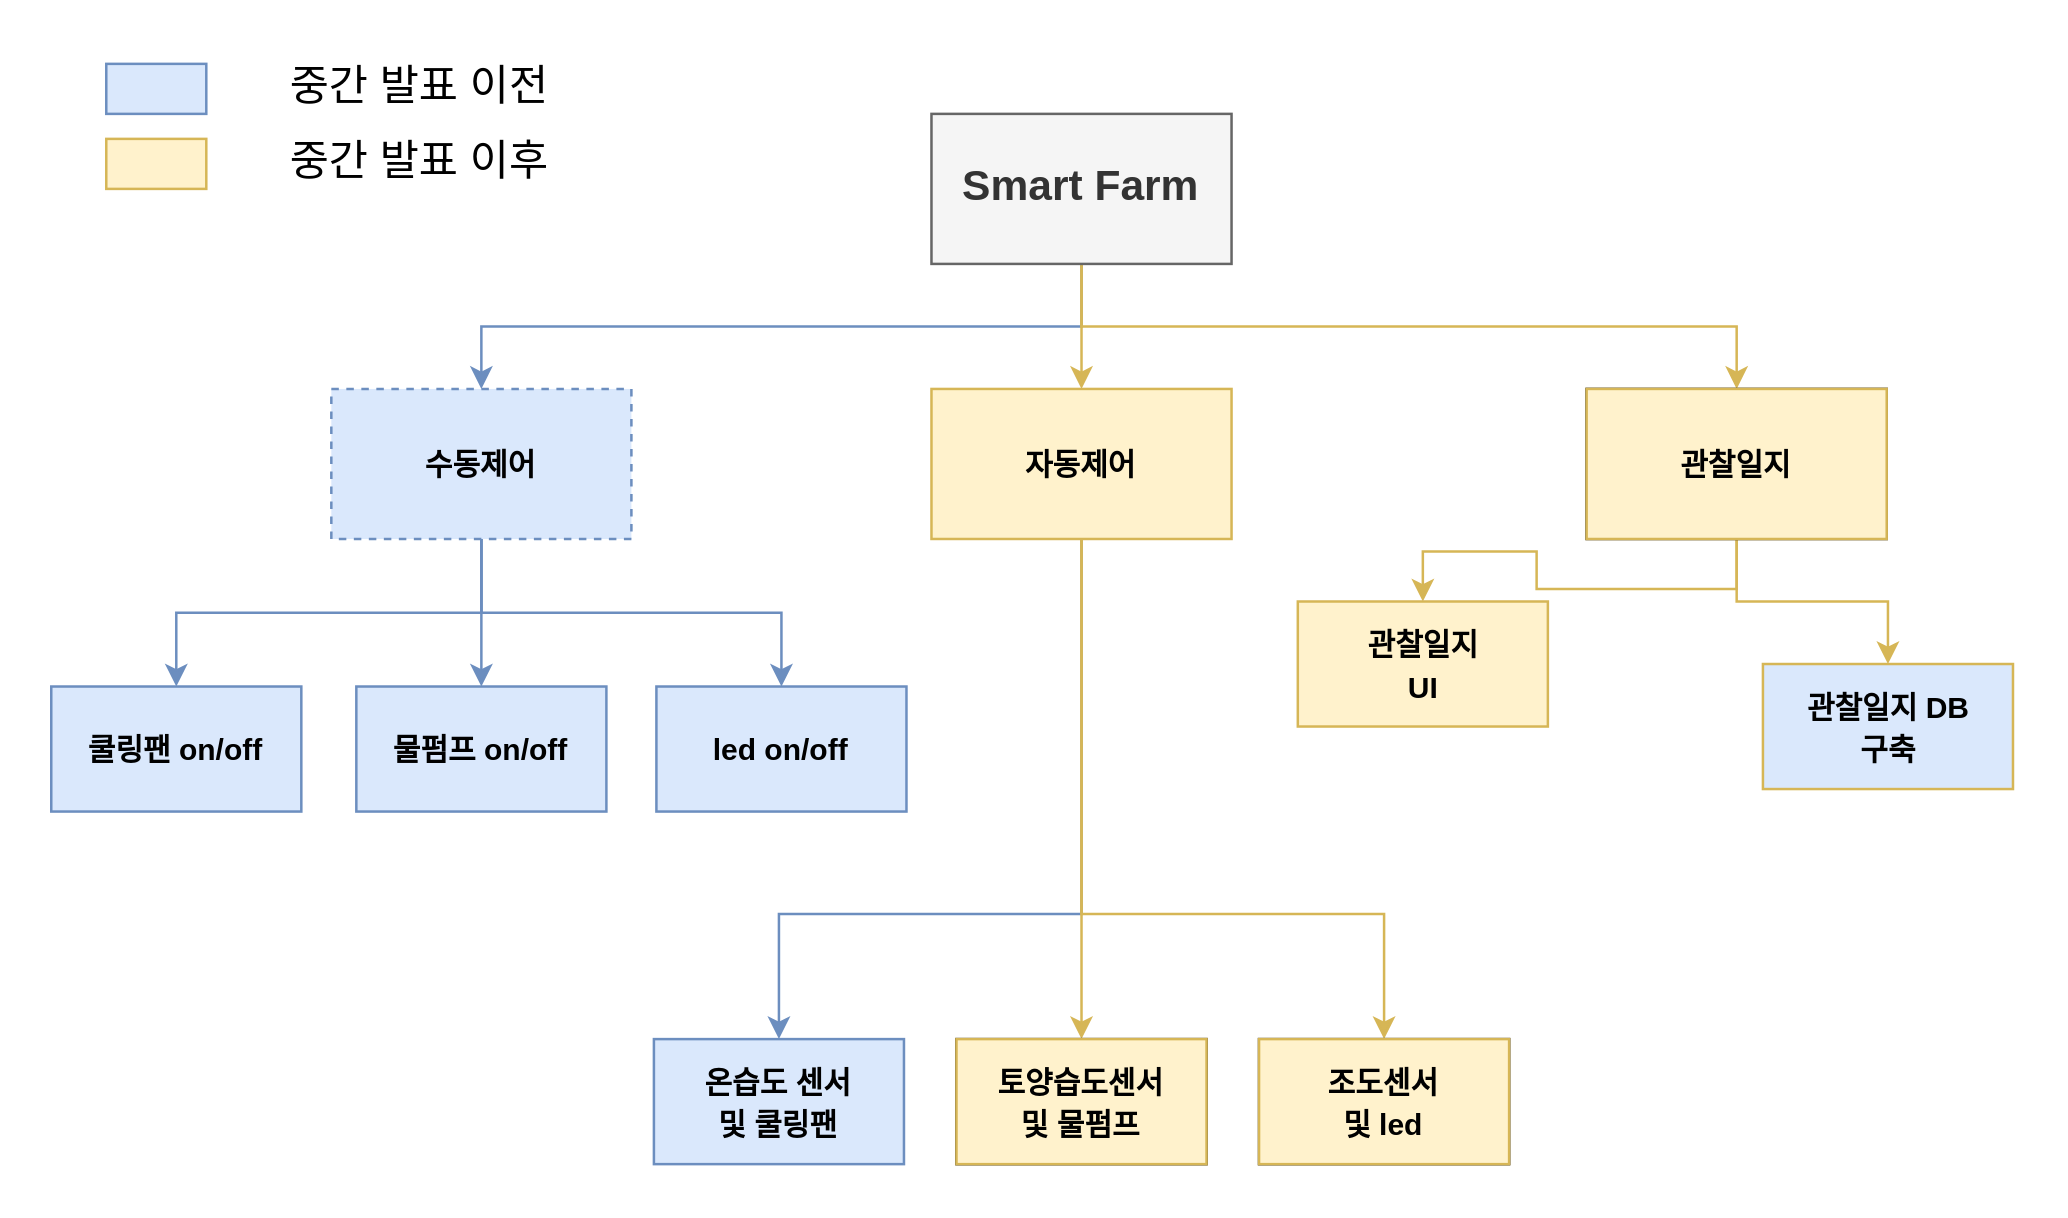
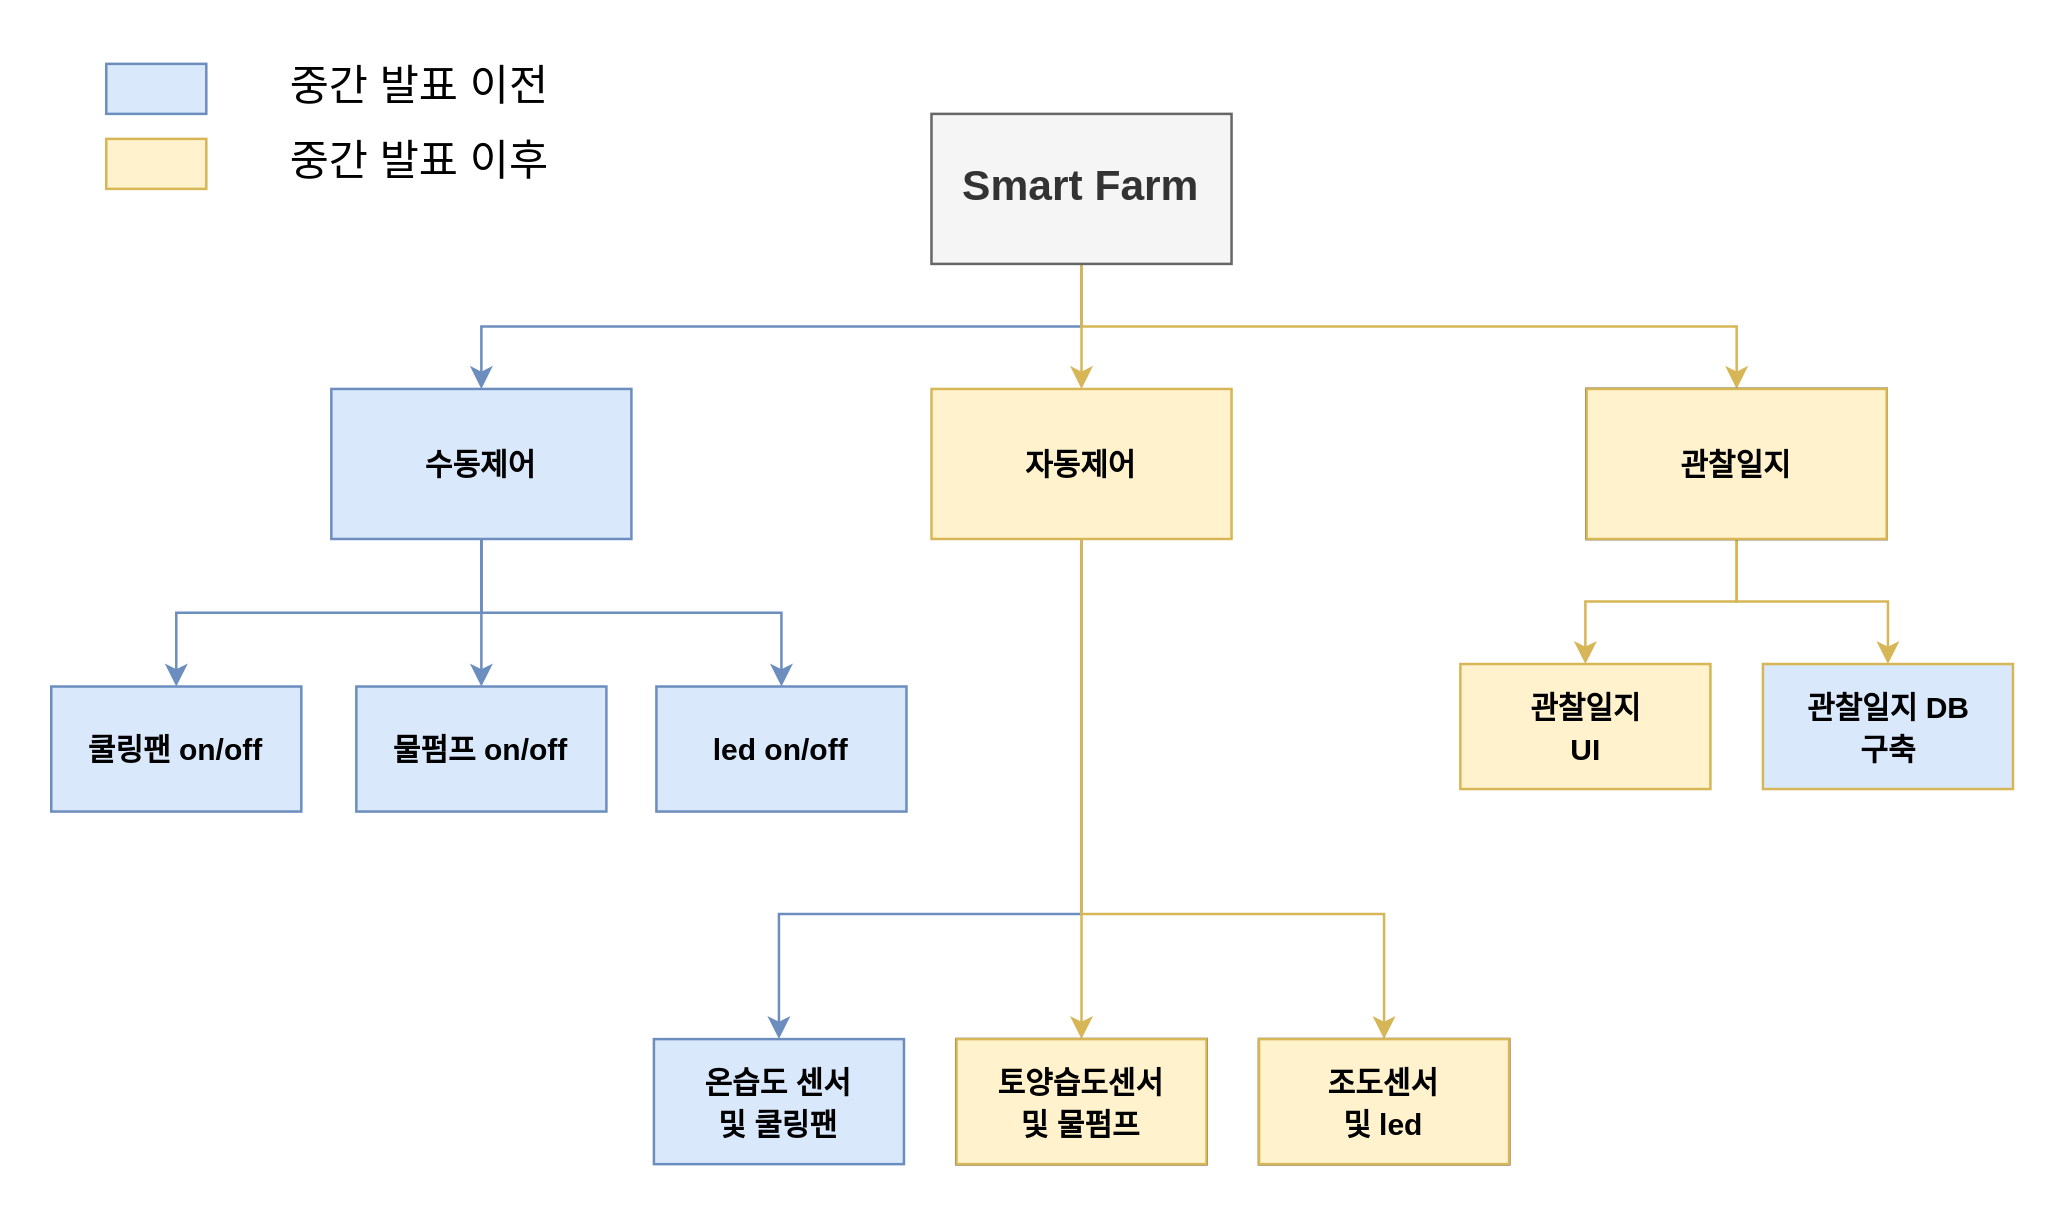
(481, 464) -> (481, 464)
(1423, 664) -> (1585, 726)
